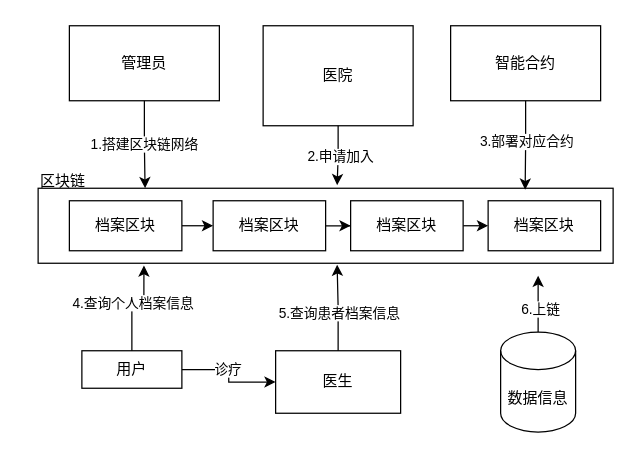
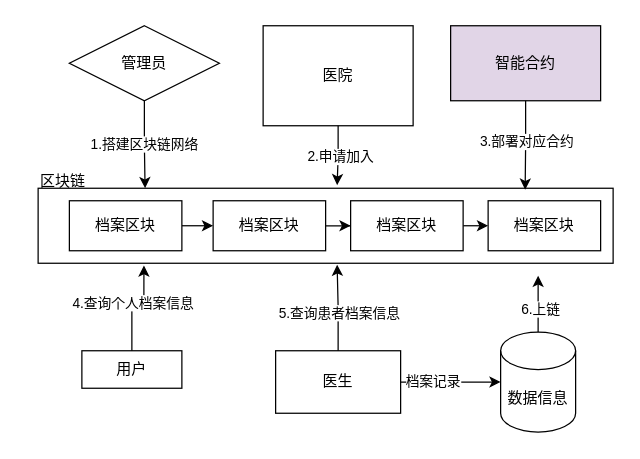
(144, 63) -> (144, 63)
(526, 63) -> (526, 63)
(229, 371) -> none
none -> (447, 382)
